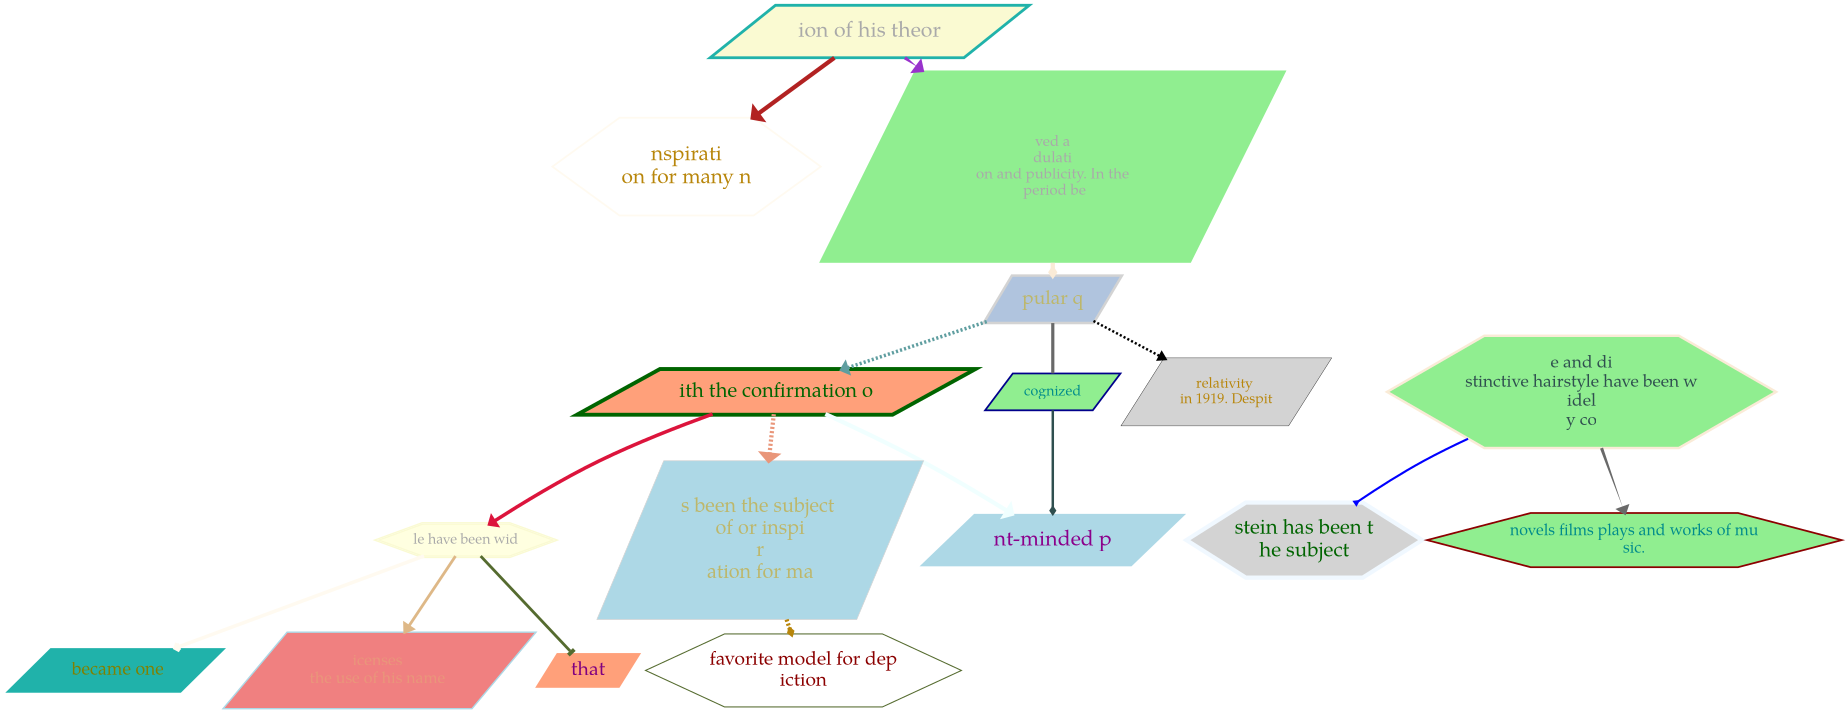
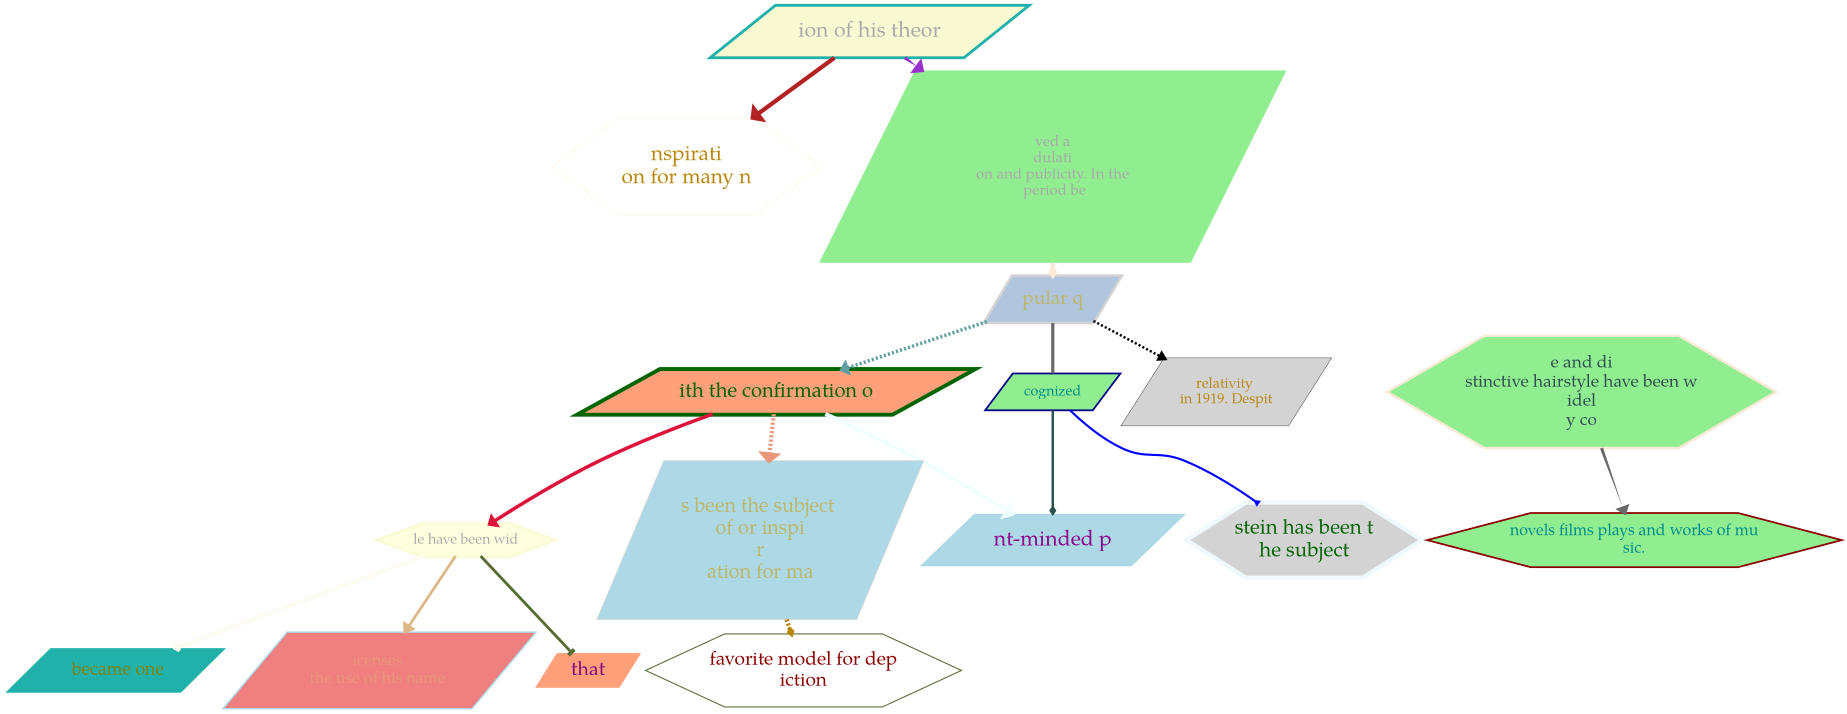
(1412, 468) -> (1162, 455)
